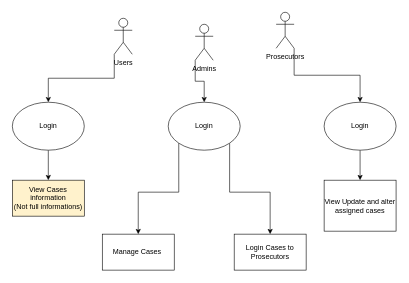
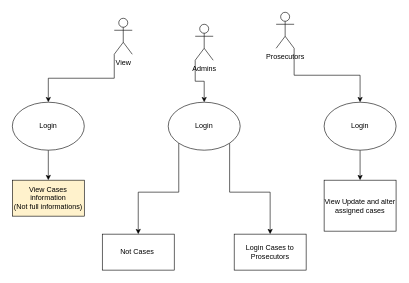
(124, 63) -> (124, 63)
(138, 252) -> (138, 252)
